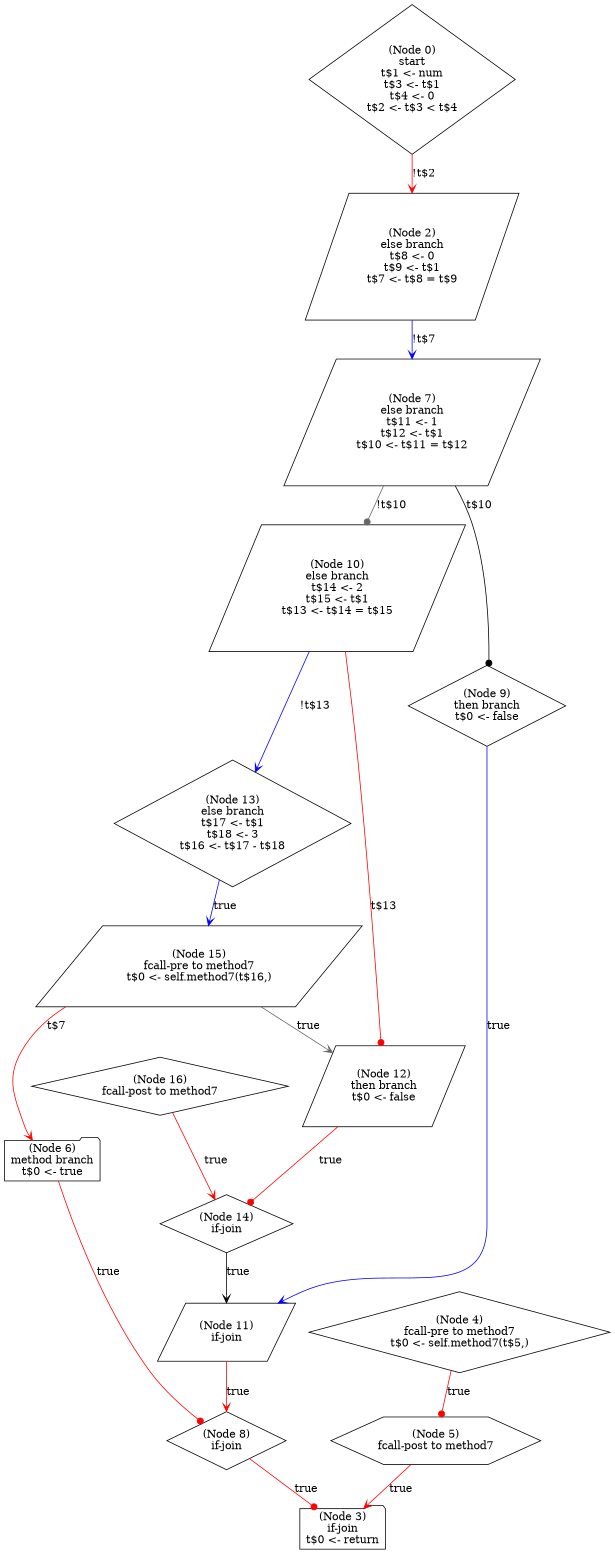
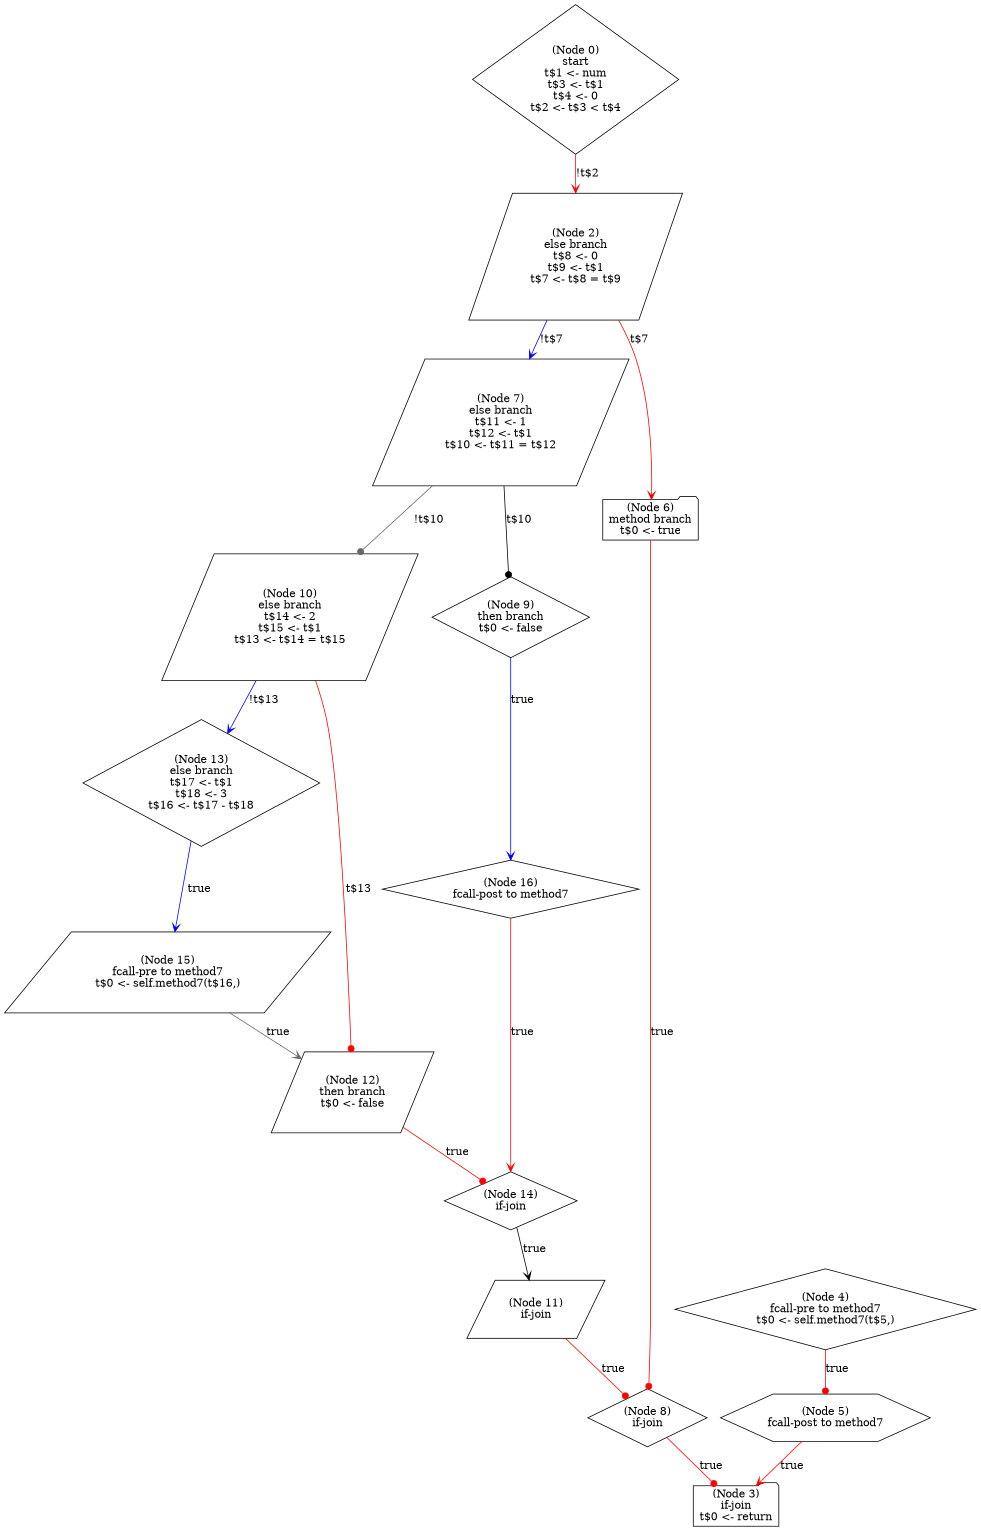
(17, 1062) -> (646, 404)
(487, 1104) -> (511, 755)
(226, 1383) -> (594, 1366)
